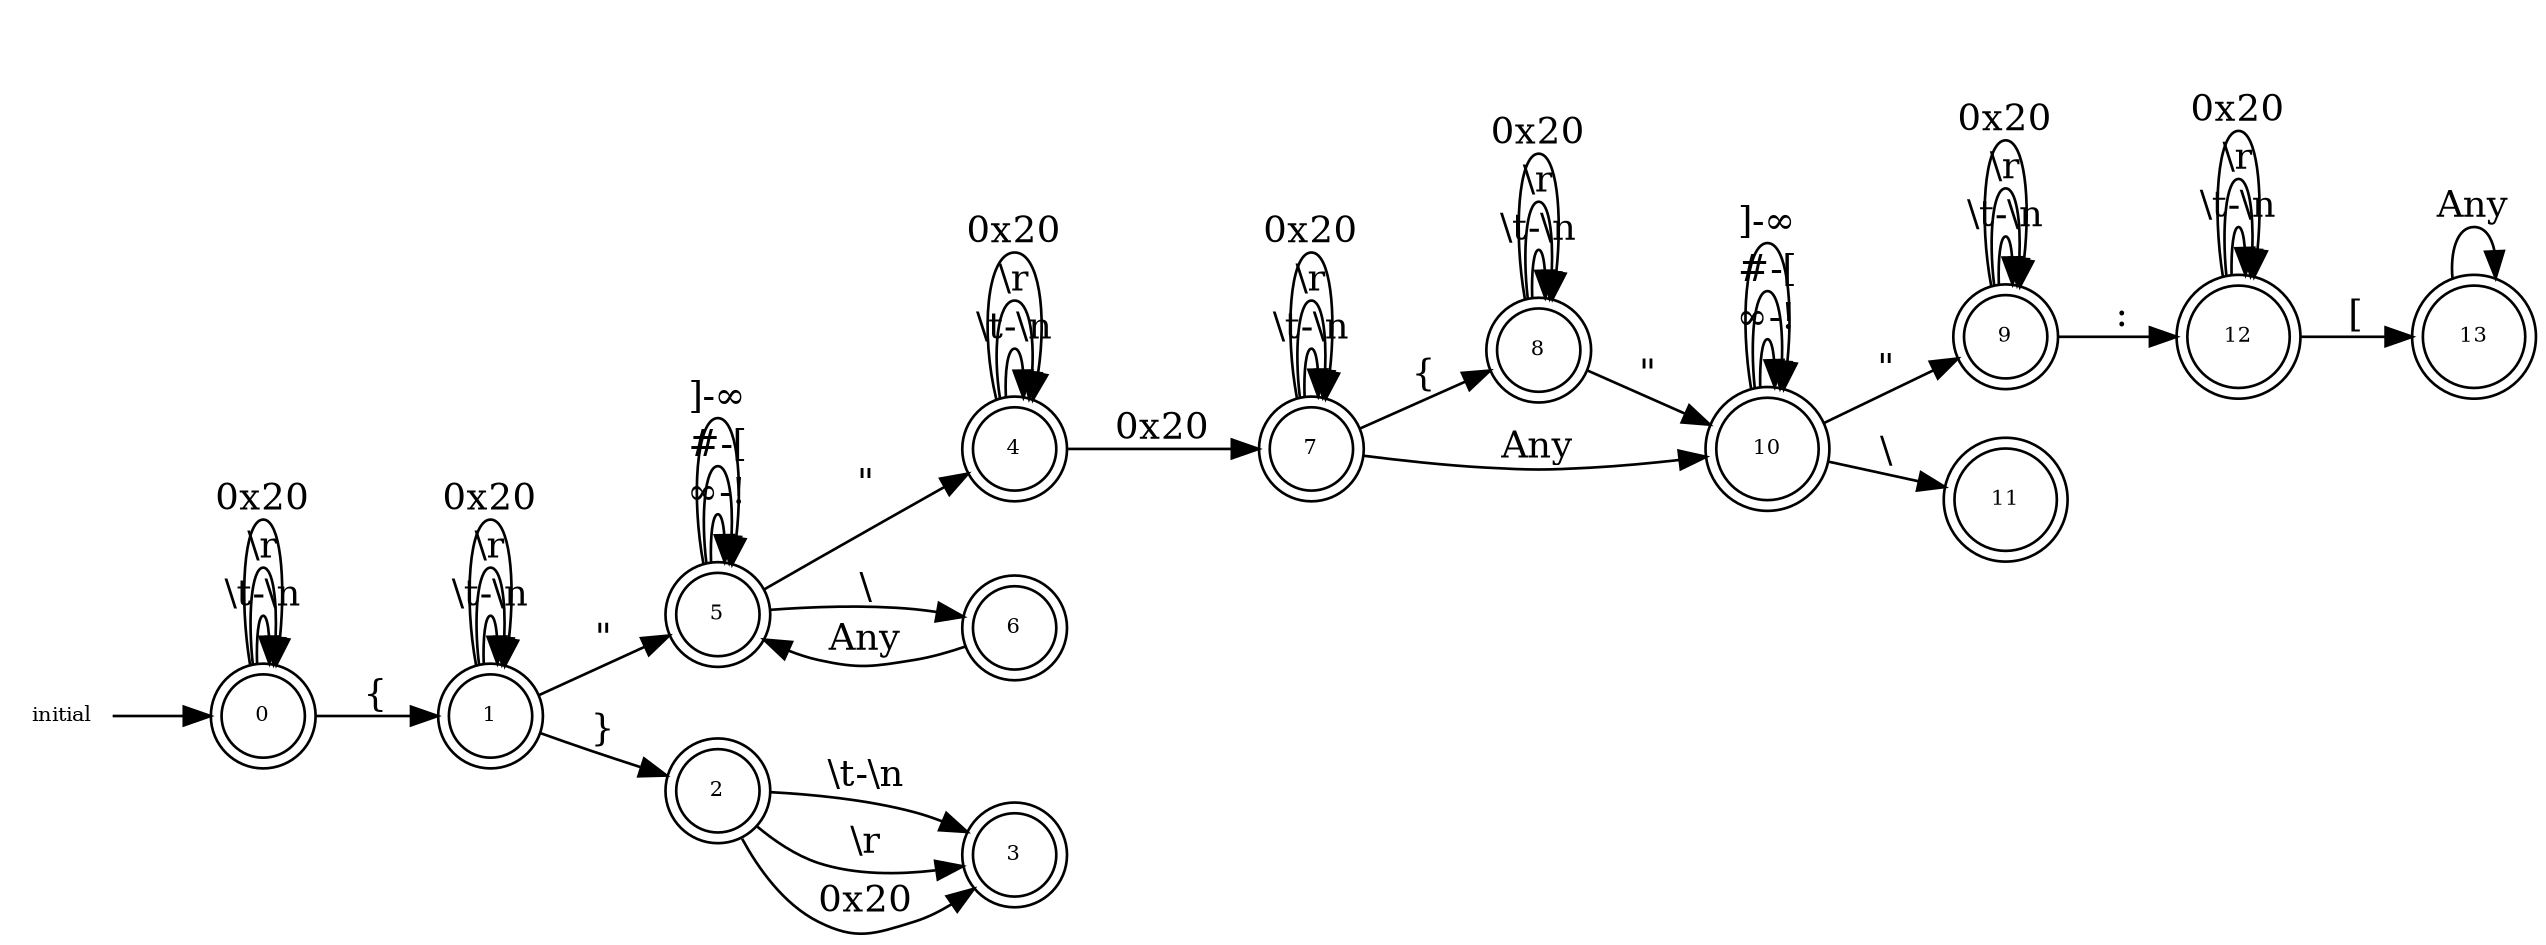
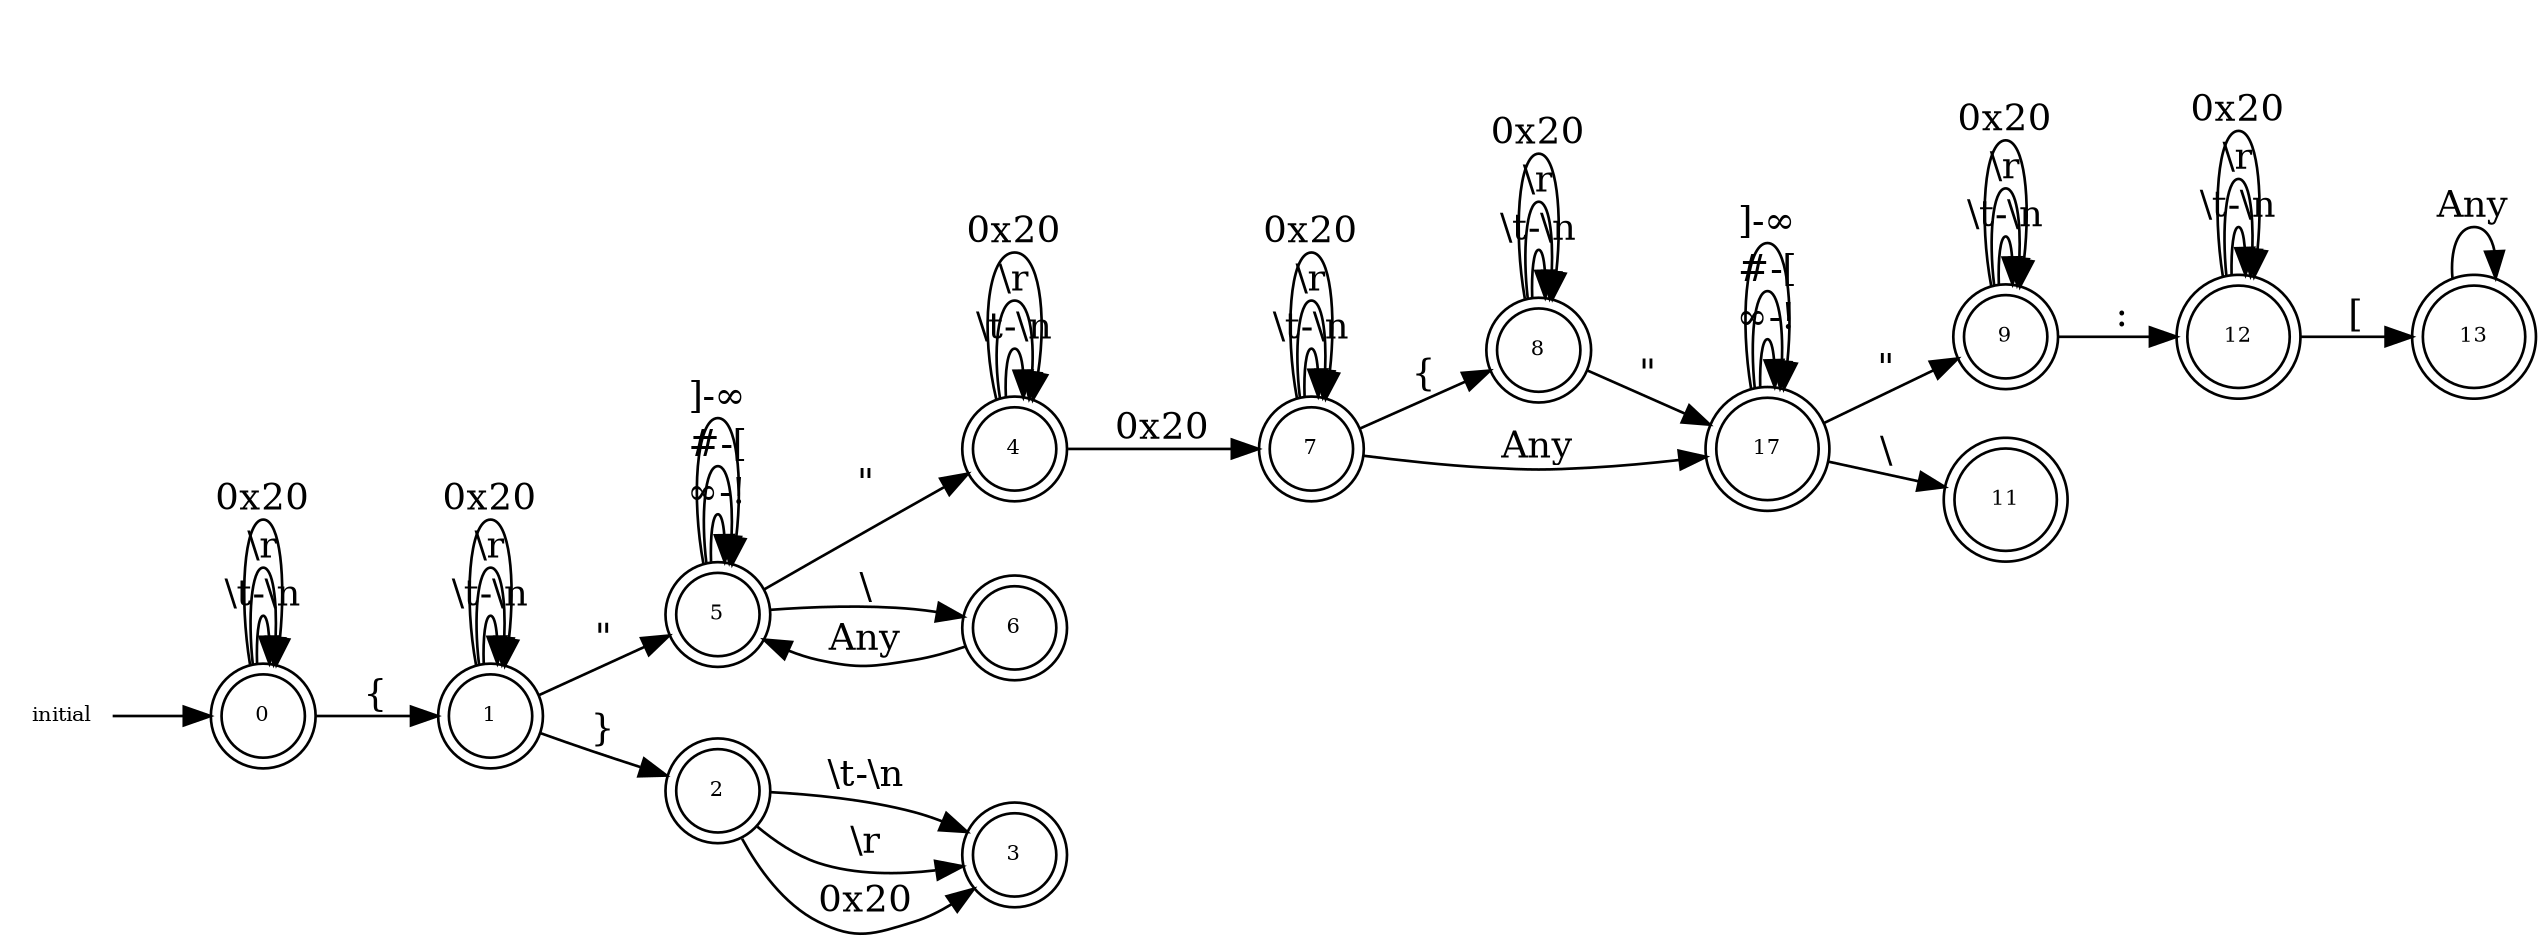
(1767, 449) -> (1767, 449)
